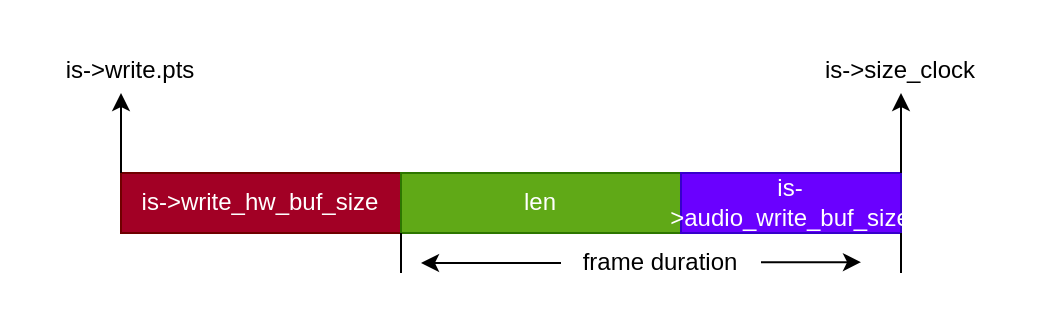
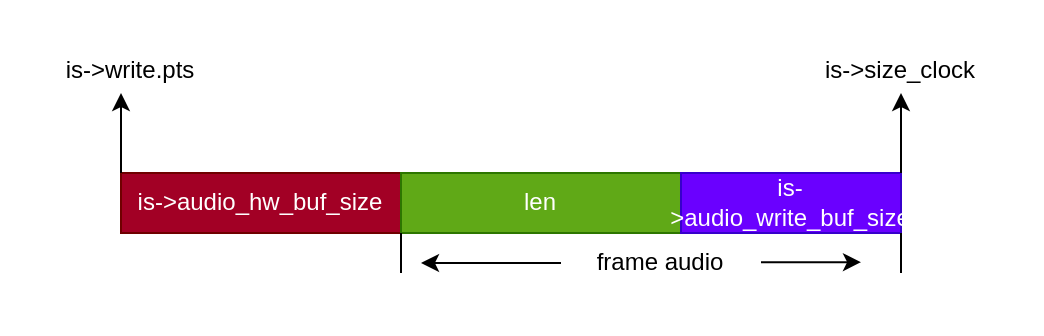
(261, 203) -> (261, 203)
(661, 263) -> (661, 263)
